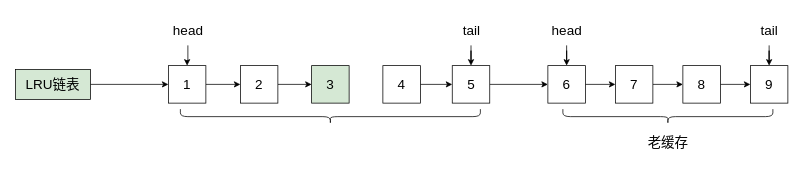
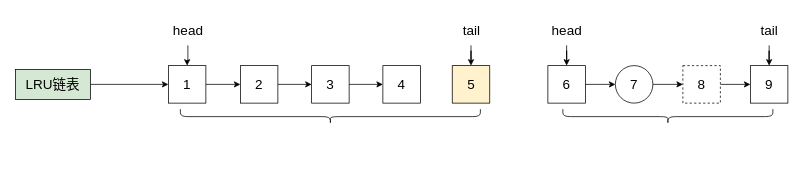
(330, 84) -> (330, 84)
none -> (364, 84)
(433, 84) -> none
(471, 84) -> (471, 84)
(516, 84) -> none
(634, 84) -> (634, 84)
(702, 84) -> (702, 84)
(668, 143) -> none
